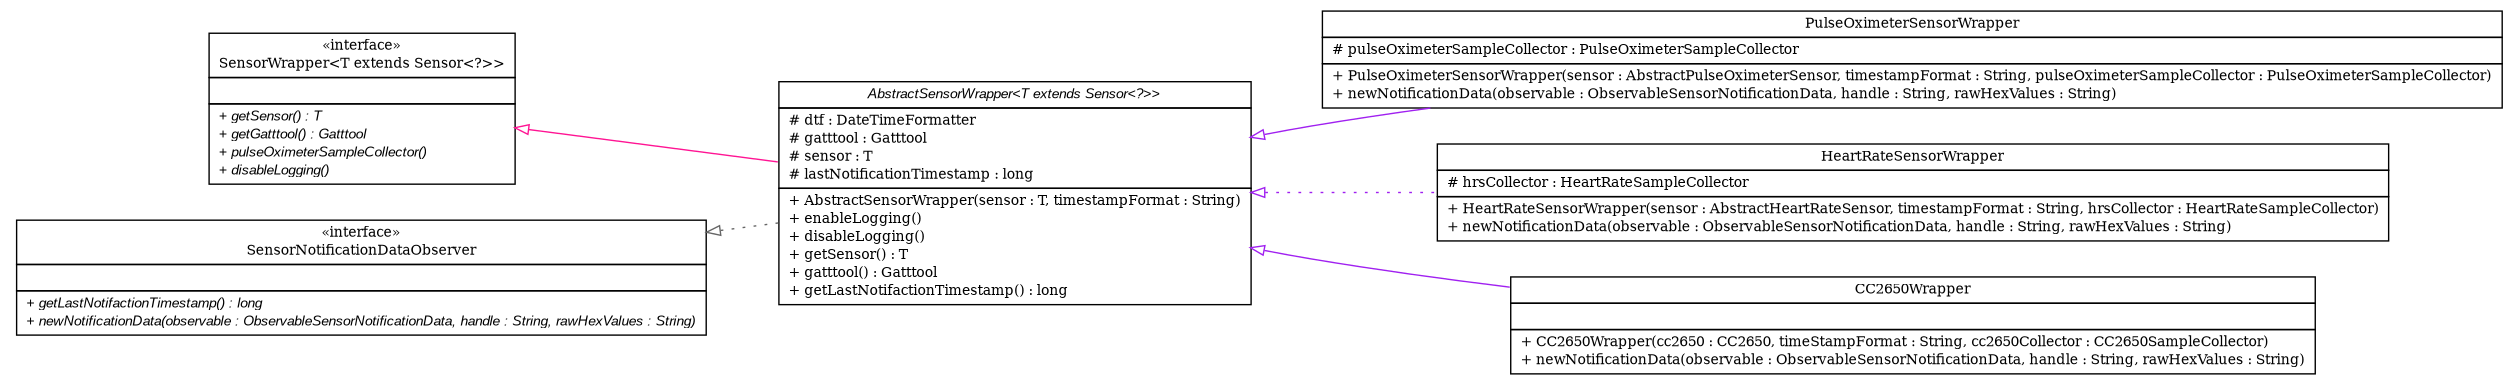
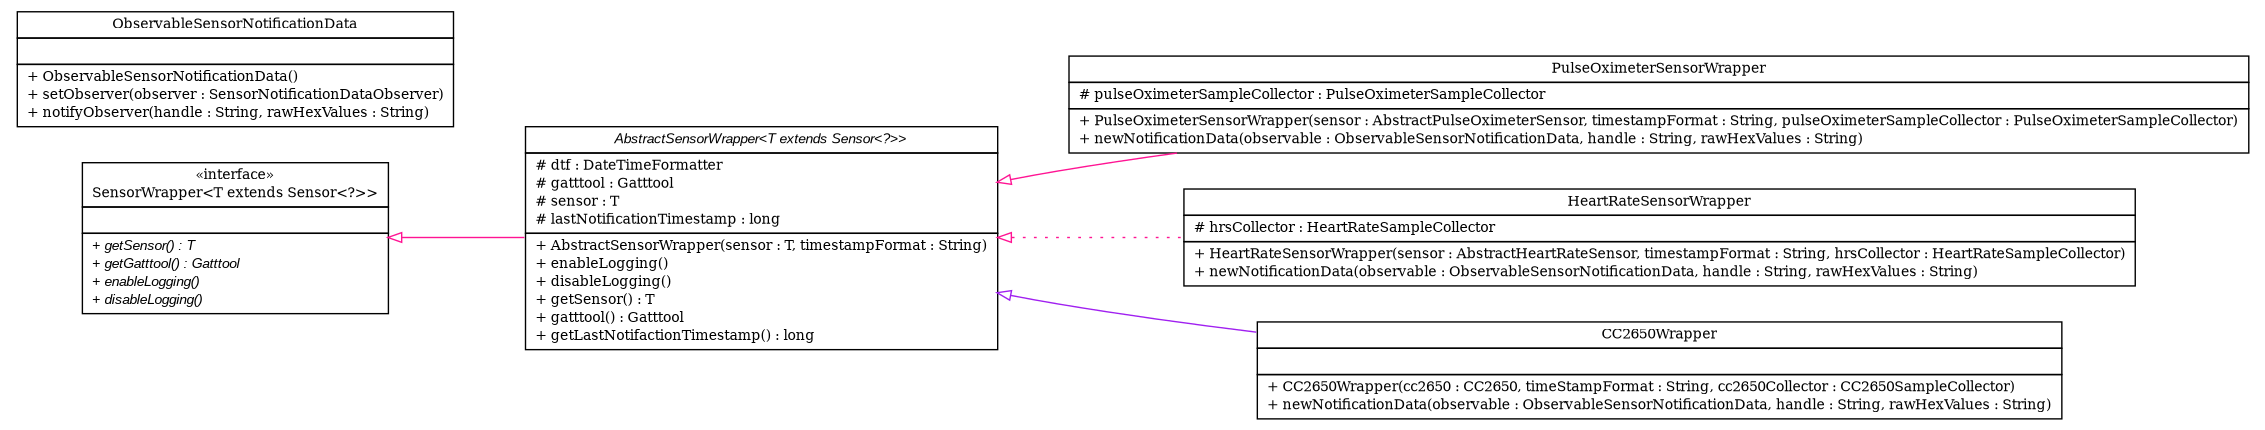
none -> (235, 69)
(1347, 120) -> (1094, 165)
(323, 152) -> (146, 282)
(1351, 192) -> (1097, 237)
(361, 277) -> none
